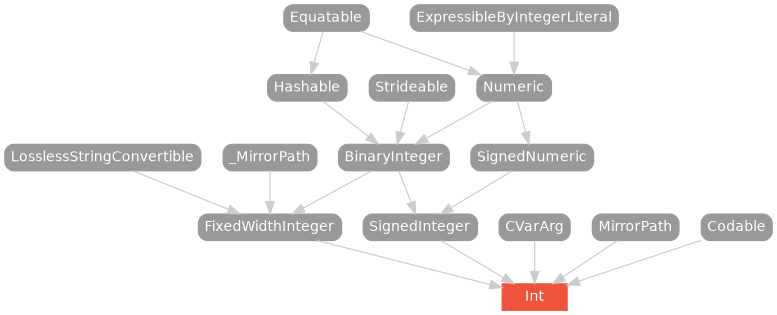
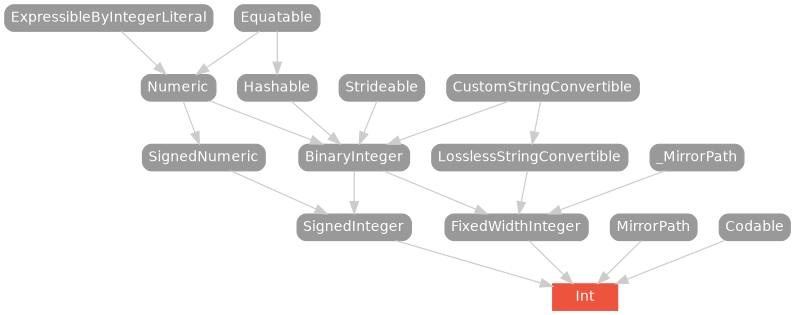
none -> (543, 88)
(535, 227) -> none
